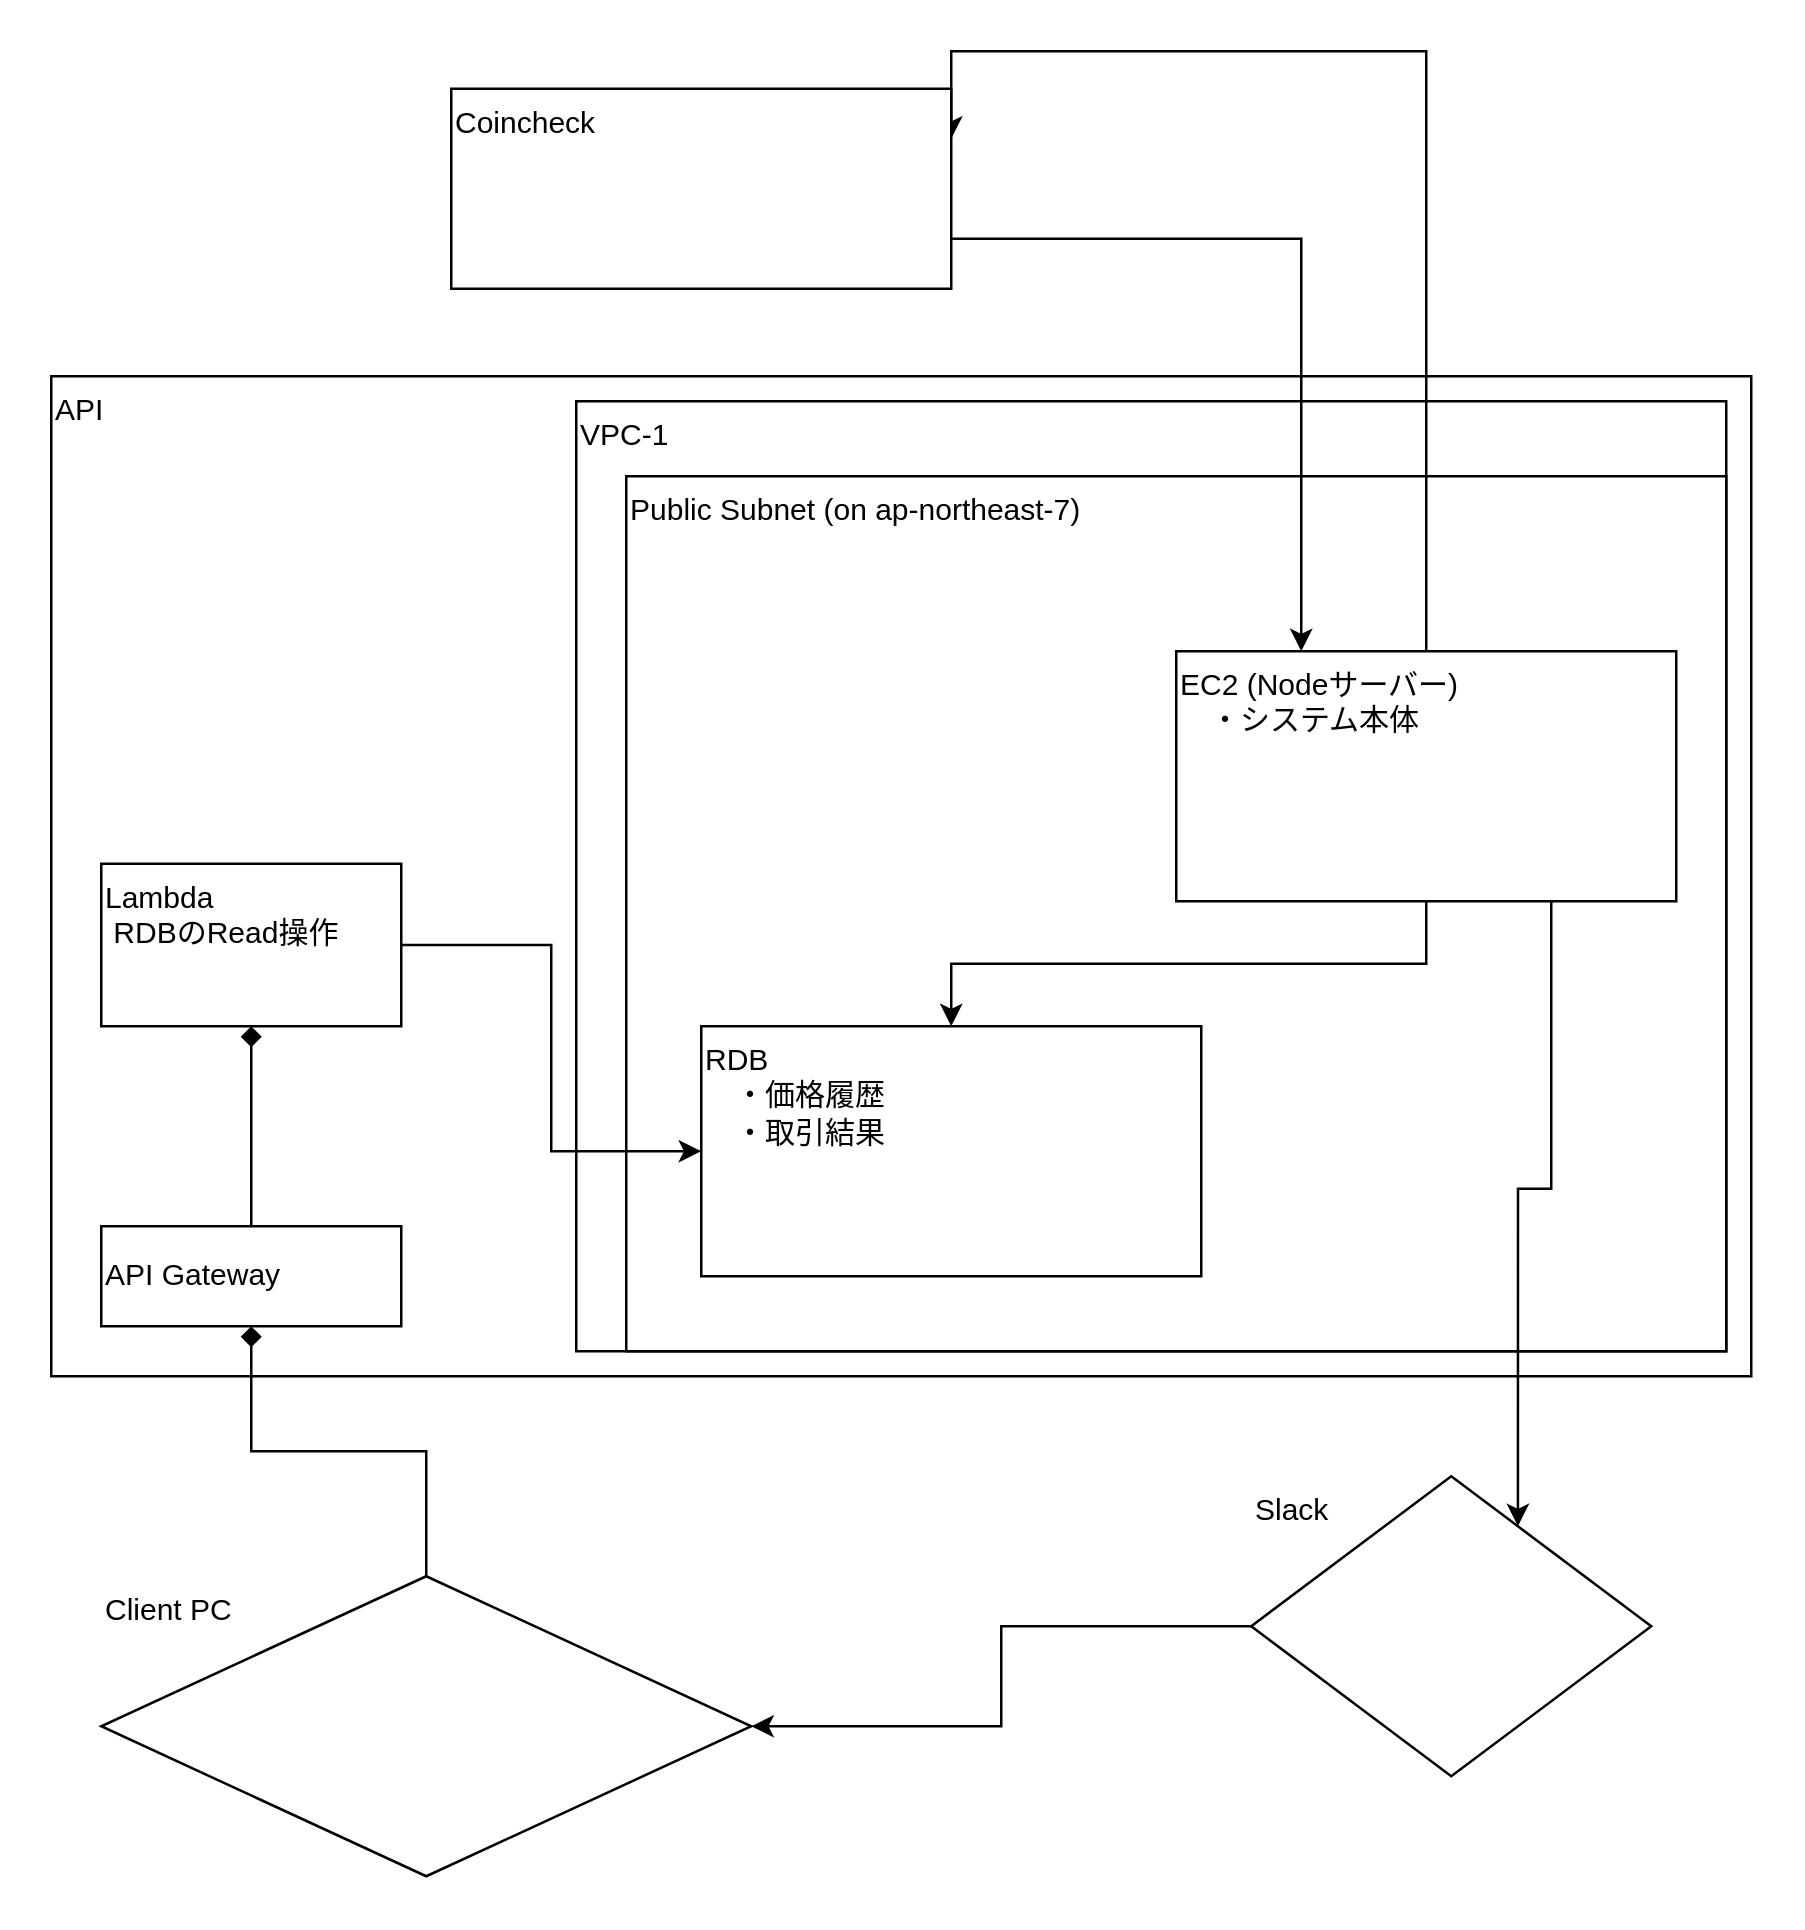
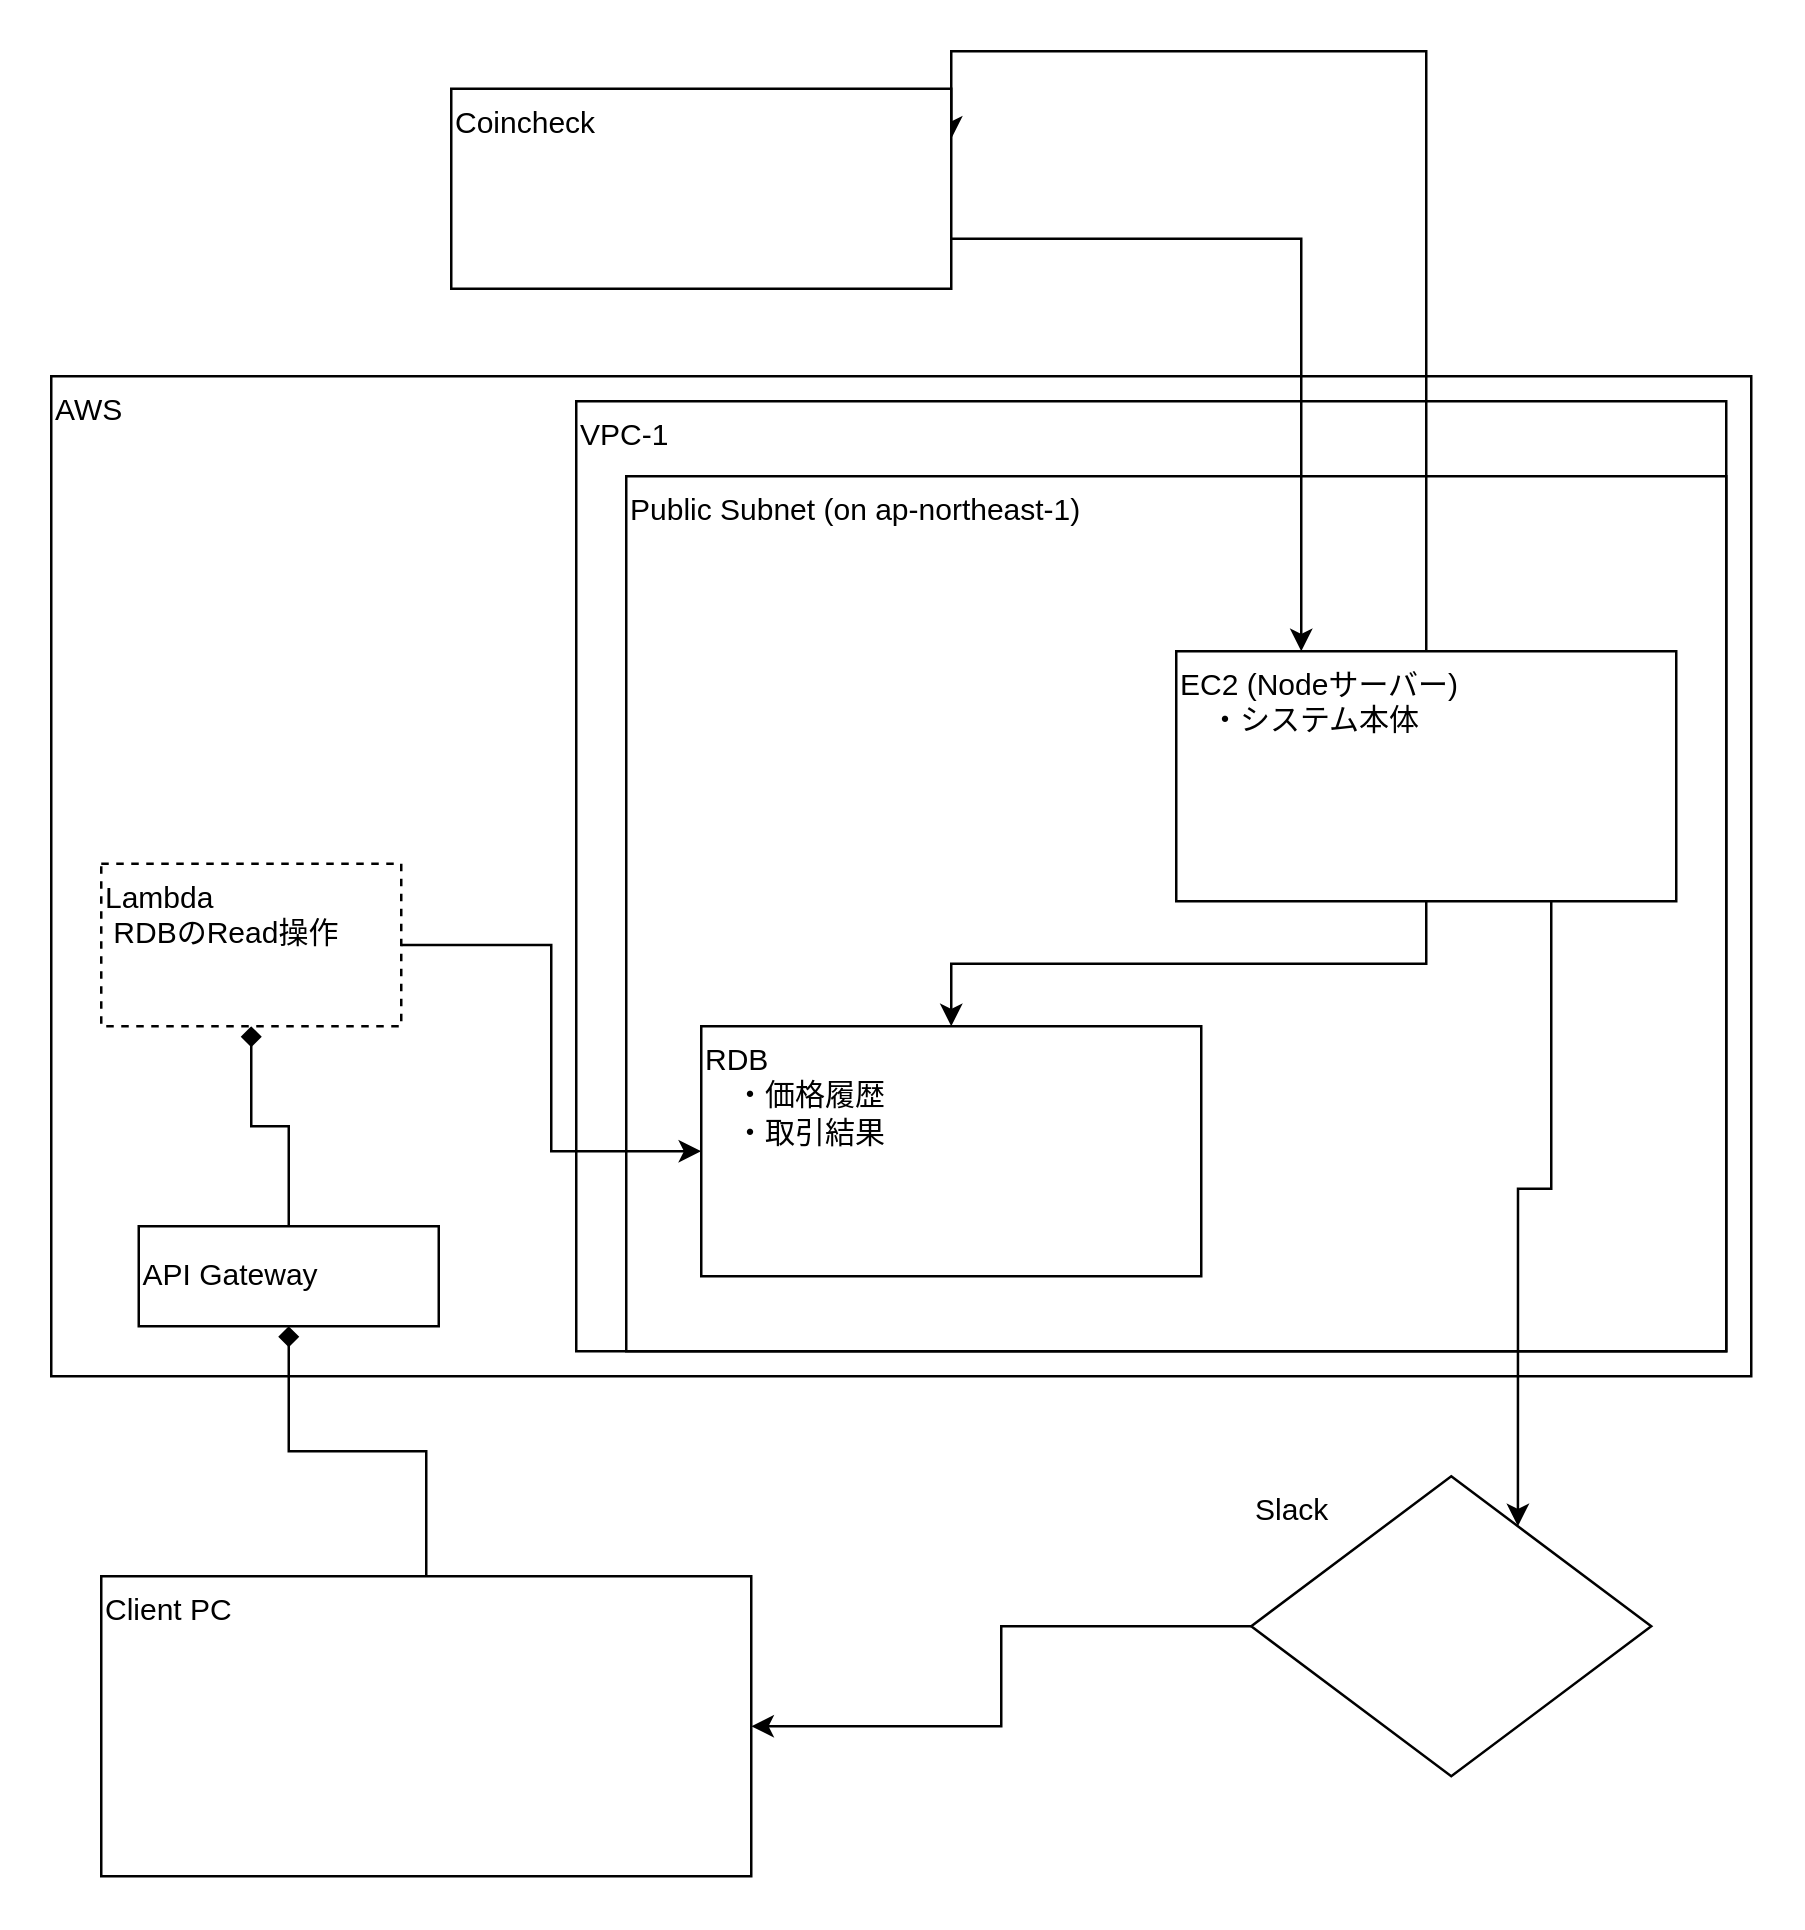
(81, 412) -> (81, 412)
(889, 512) -> (889, 512)
(251, 945) -> (251, 945)
(251, 1276) -> (289, 1276)
(426, 1726) -> (426, 1726)
